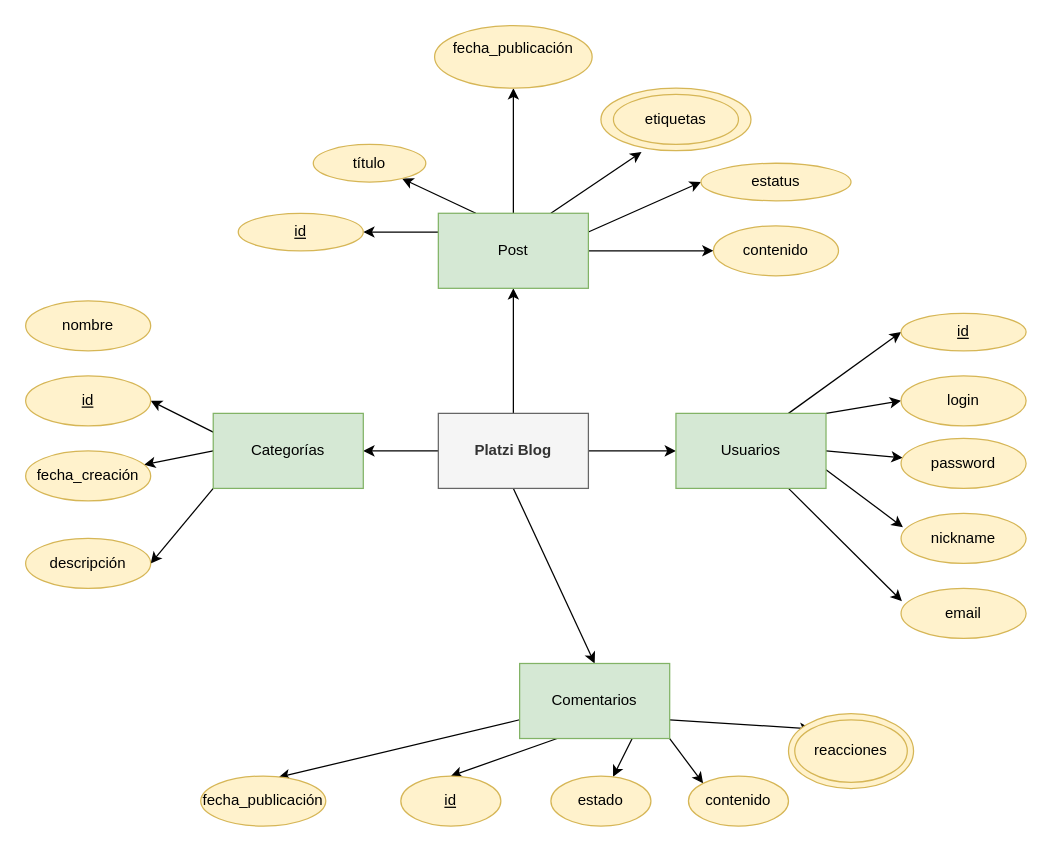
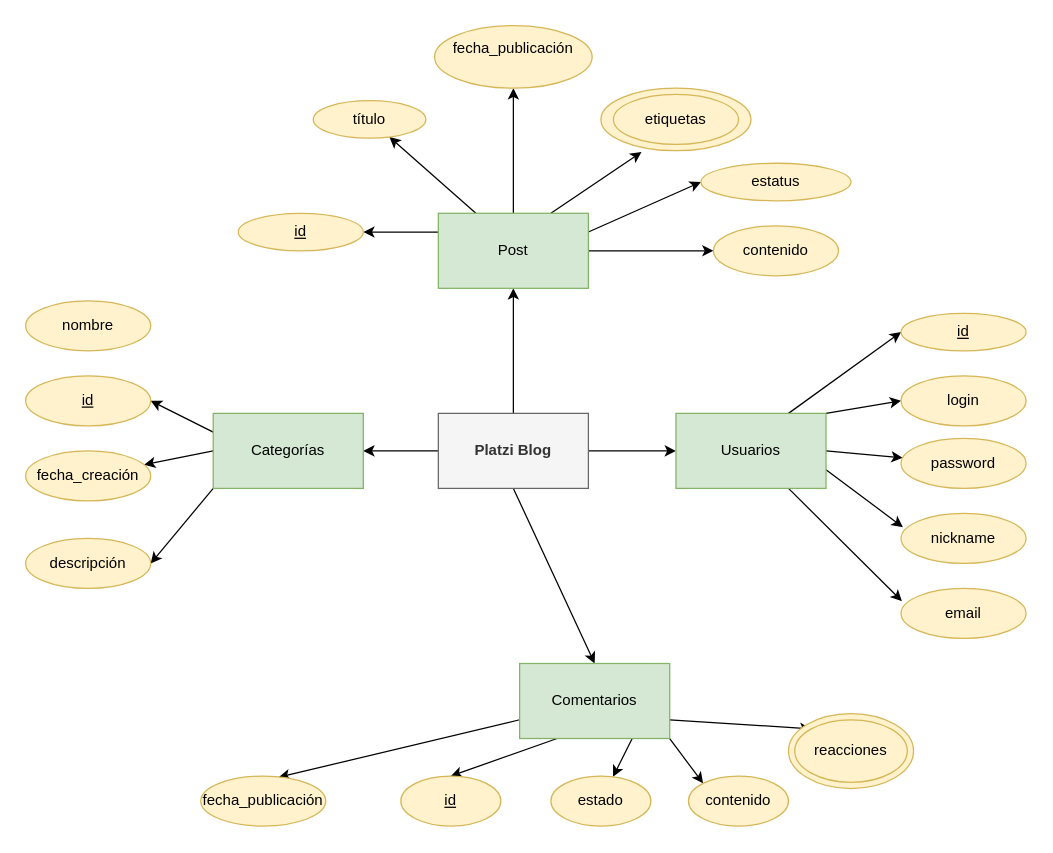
(369, 163) -> (369, 119)
